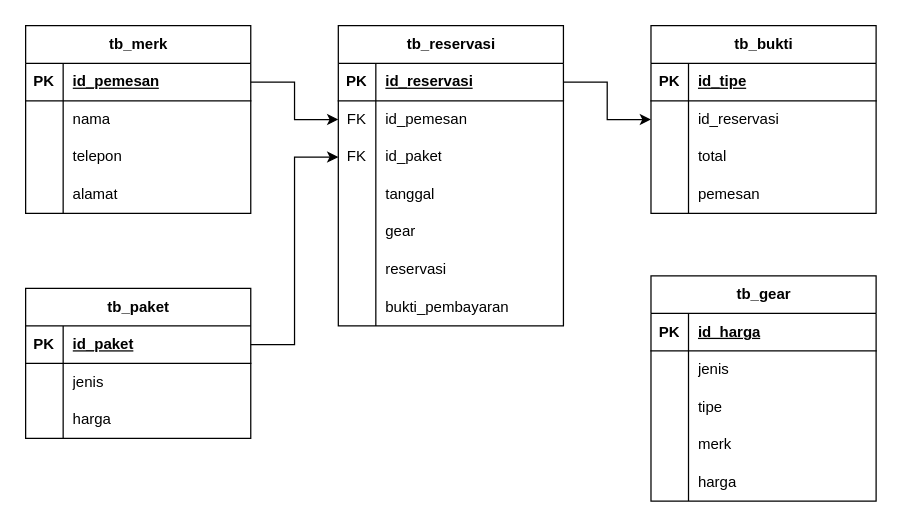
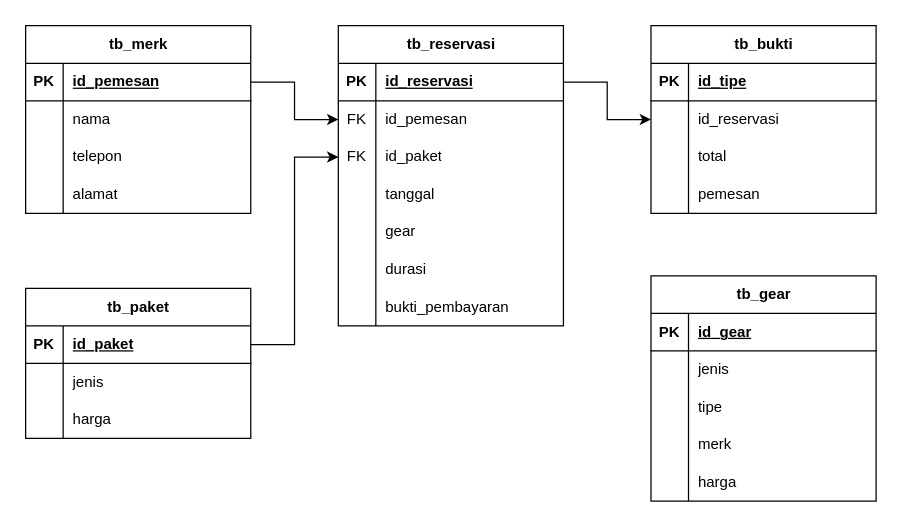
(421, 269) -> (409, 269)
(730, 332) -> (726, 332)
